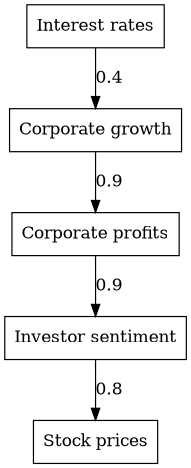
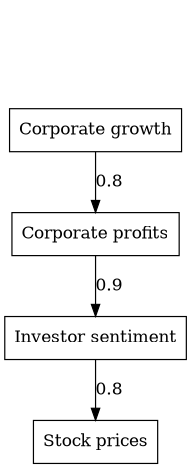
(96, 26) -> none
(109, 182) -> (109, 182)
